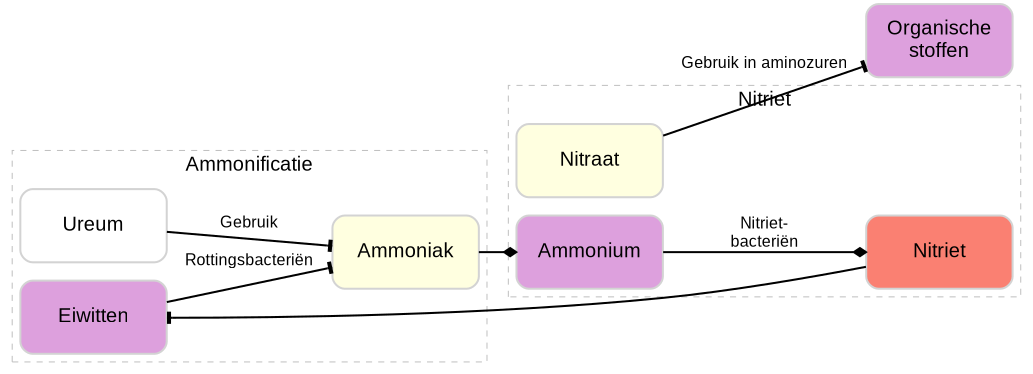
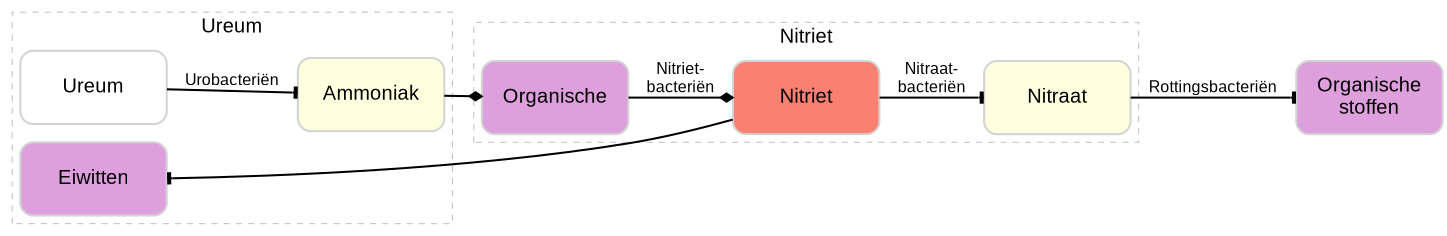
(765, 64) -> (1213, 88)
none -> (929, 98)
(250, 166) -> (232, 27)
(250, 224) -> (232, 81)
(590, 252) -> (555, 98)
(247, 285) -> none
